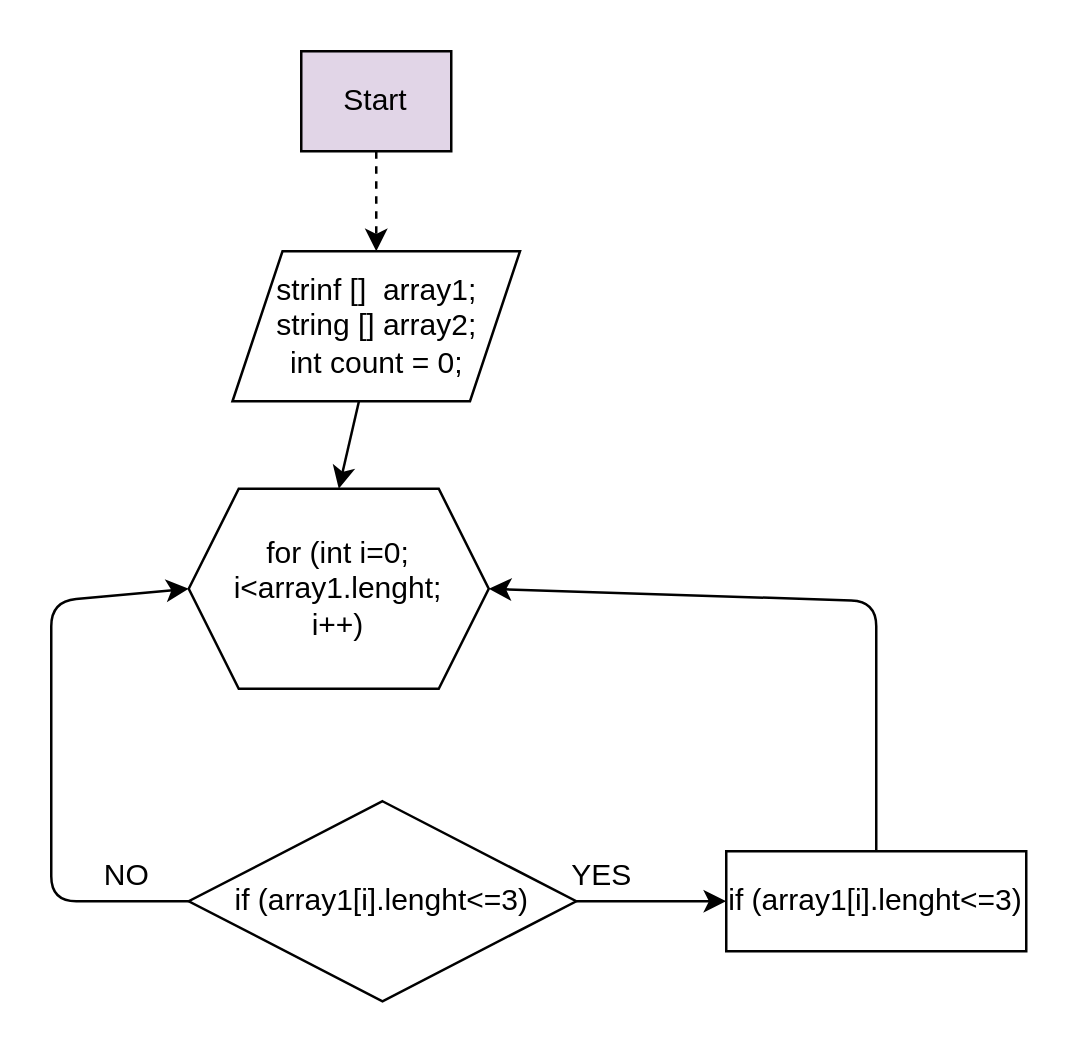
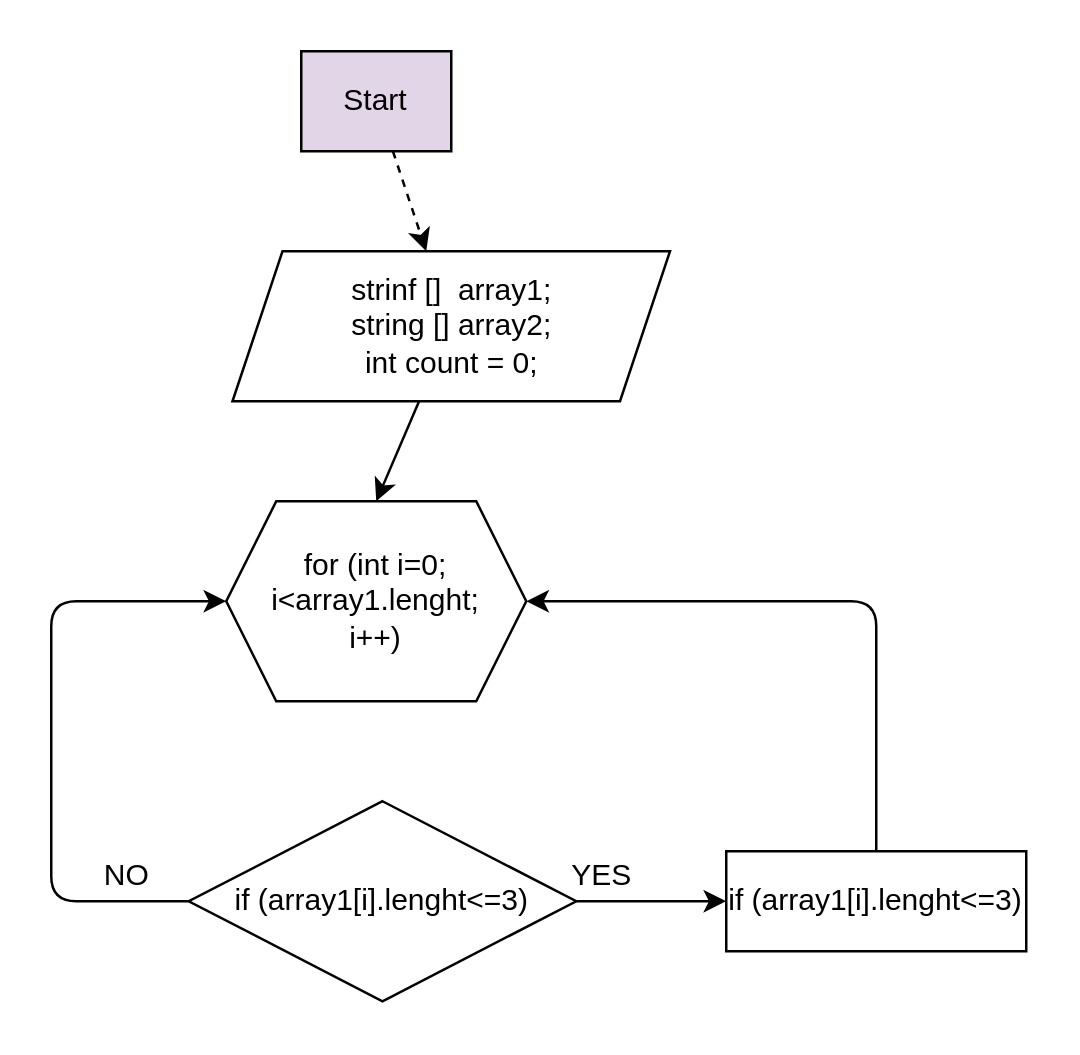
(376, 326) -> (451, 326)
(339, 589) -> (376, 601)
